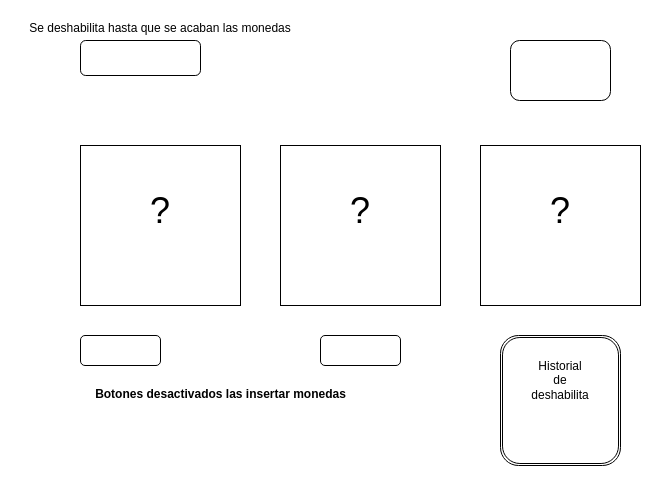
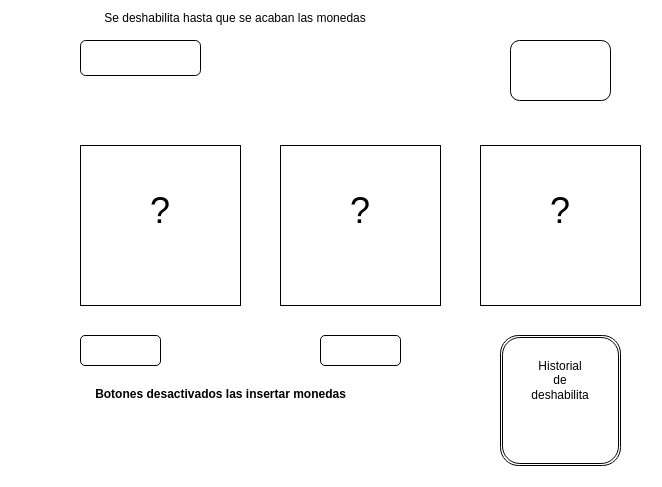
(161, 28) -> (236, 18)
